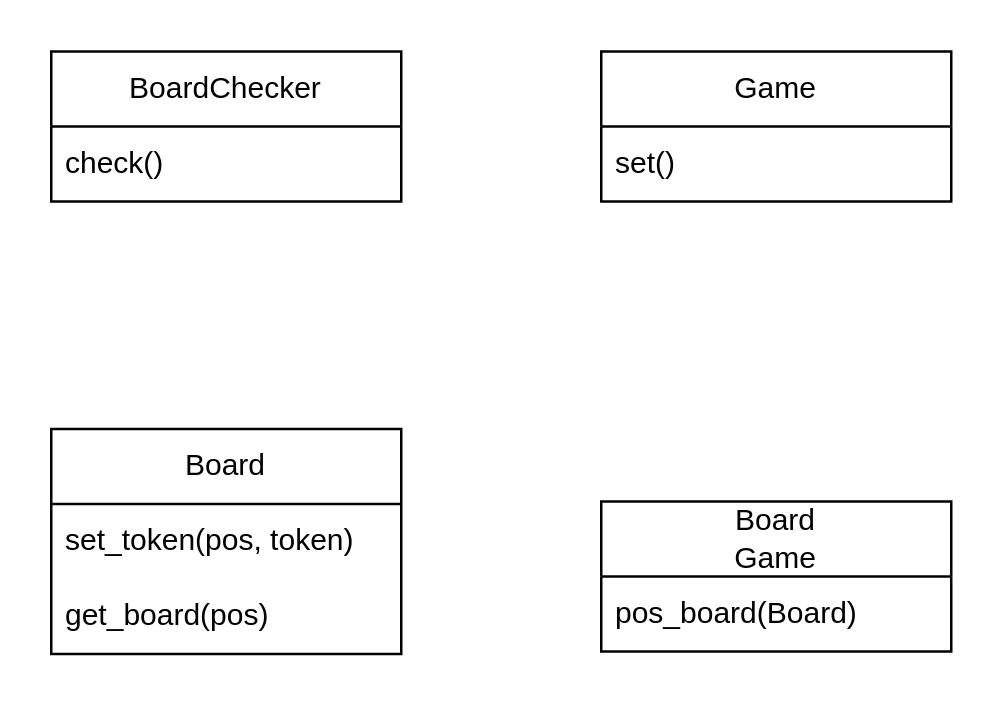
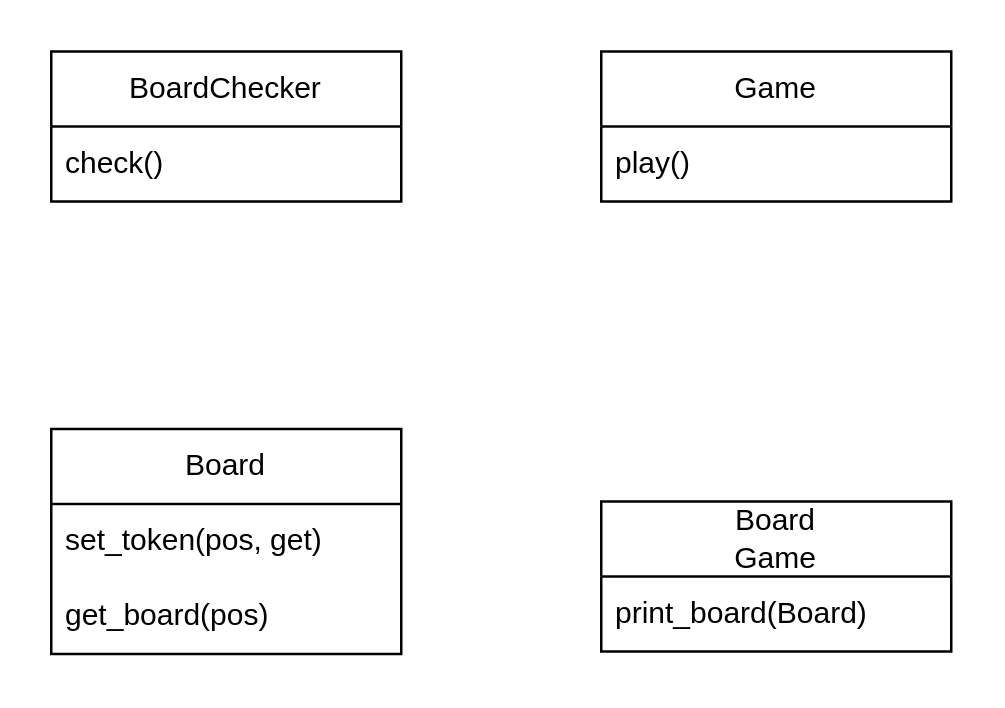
(658, 164) -> (663, 164)
(229, 541) -> (218, 541)
(751, 614) -> (764, 614)
